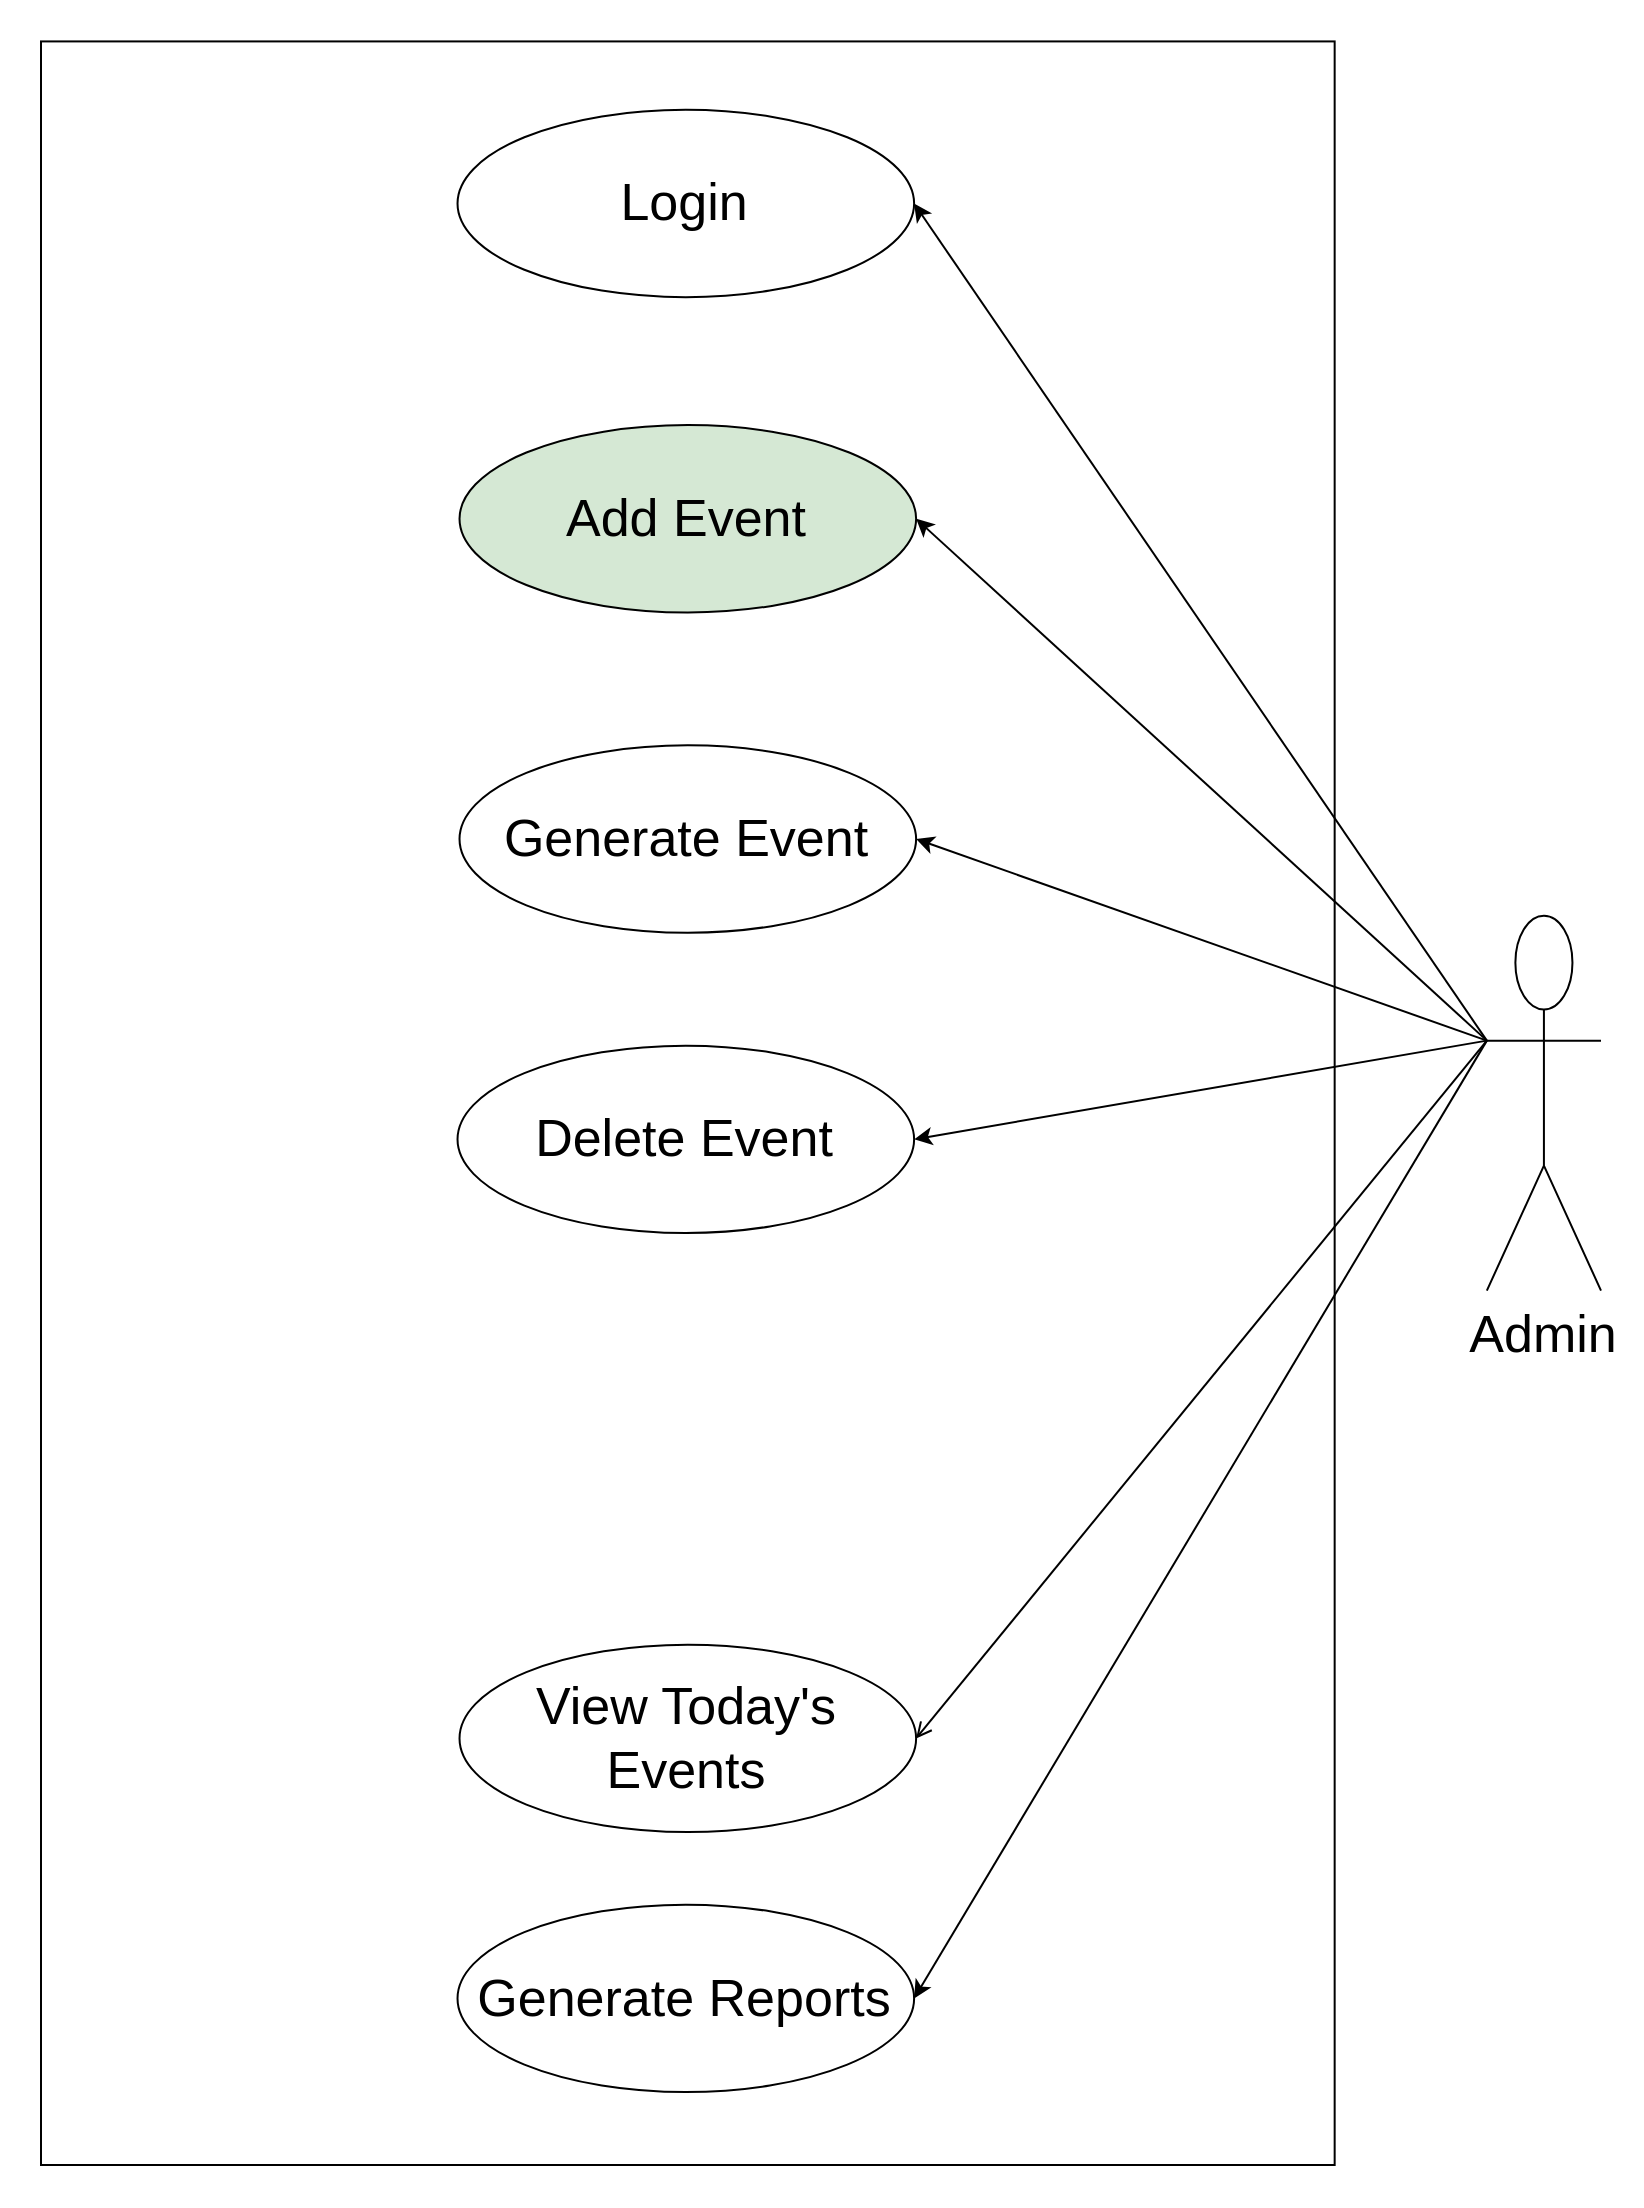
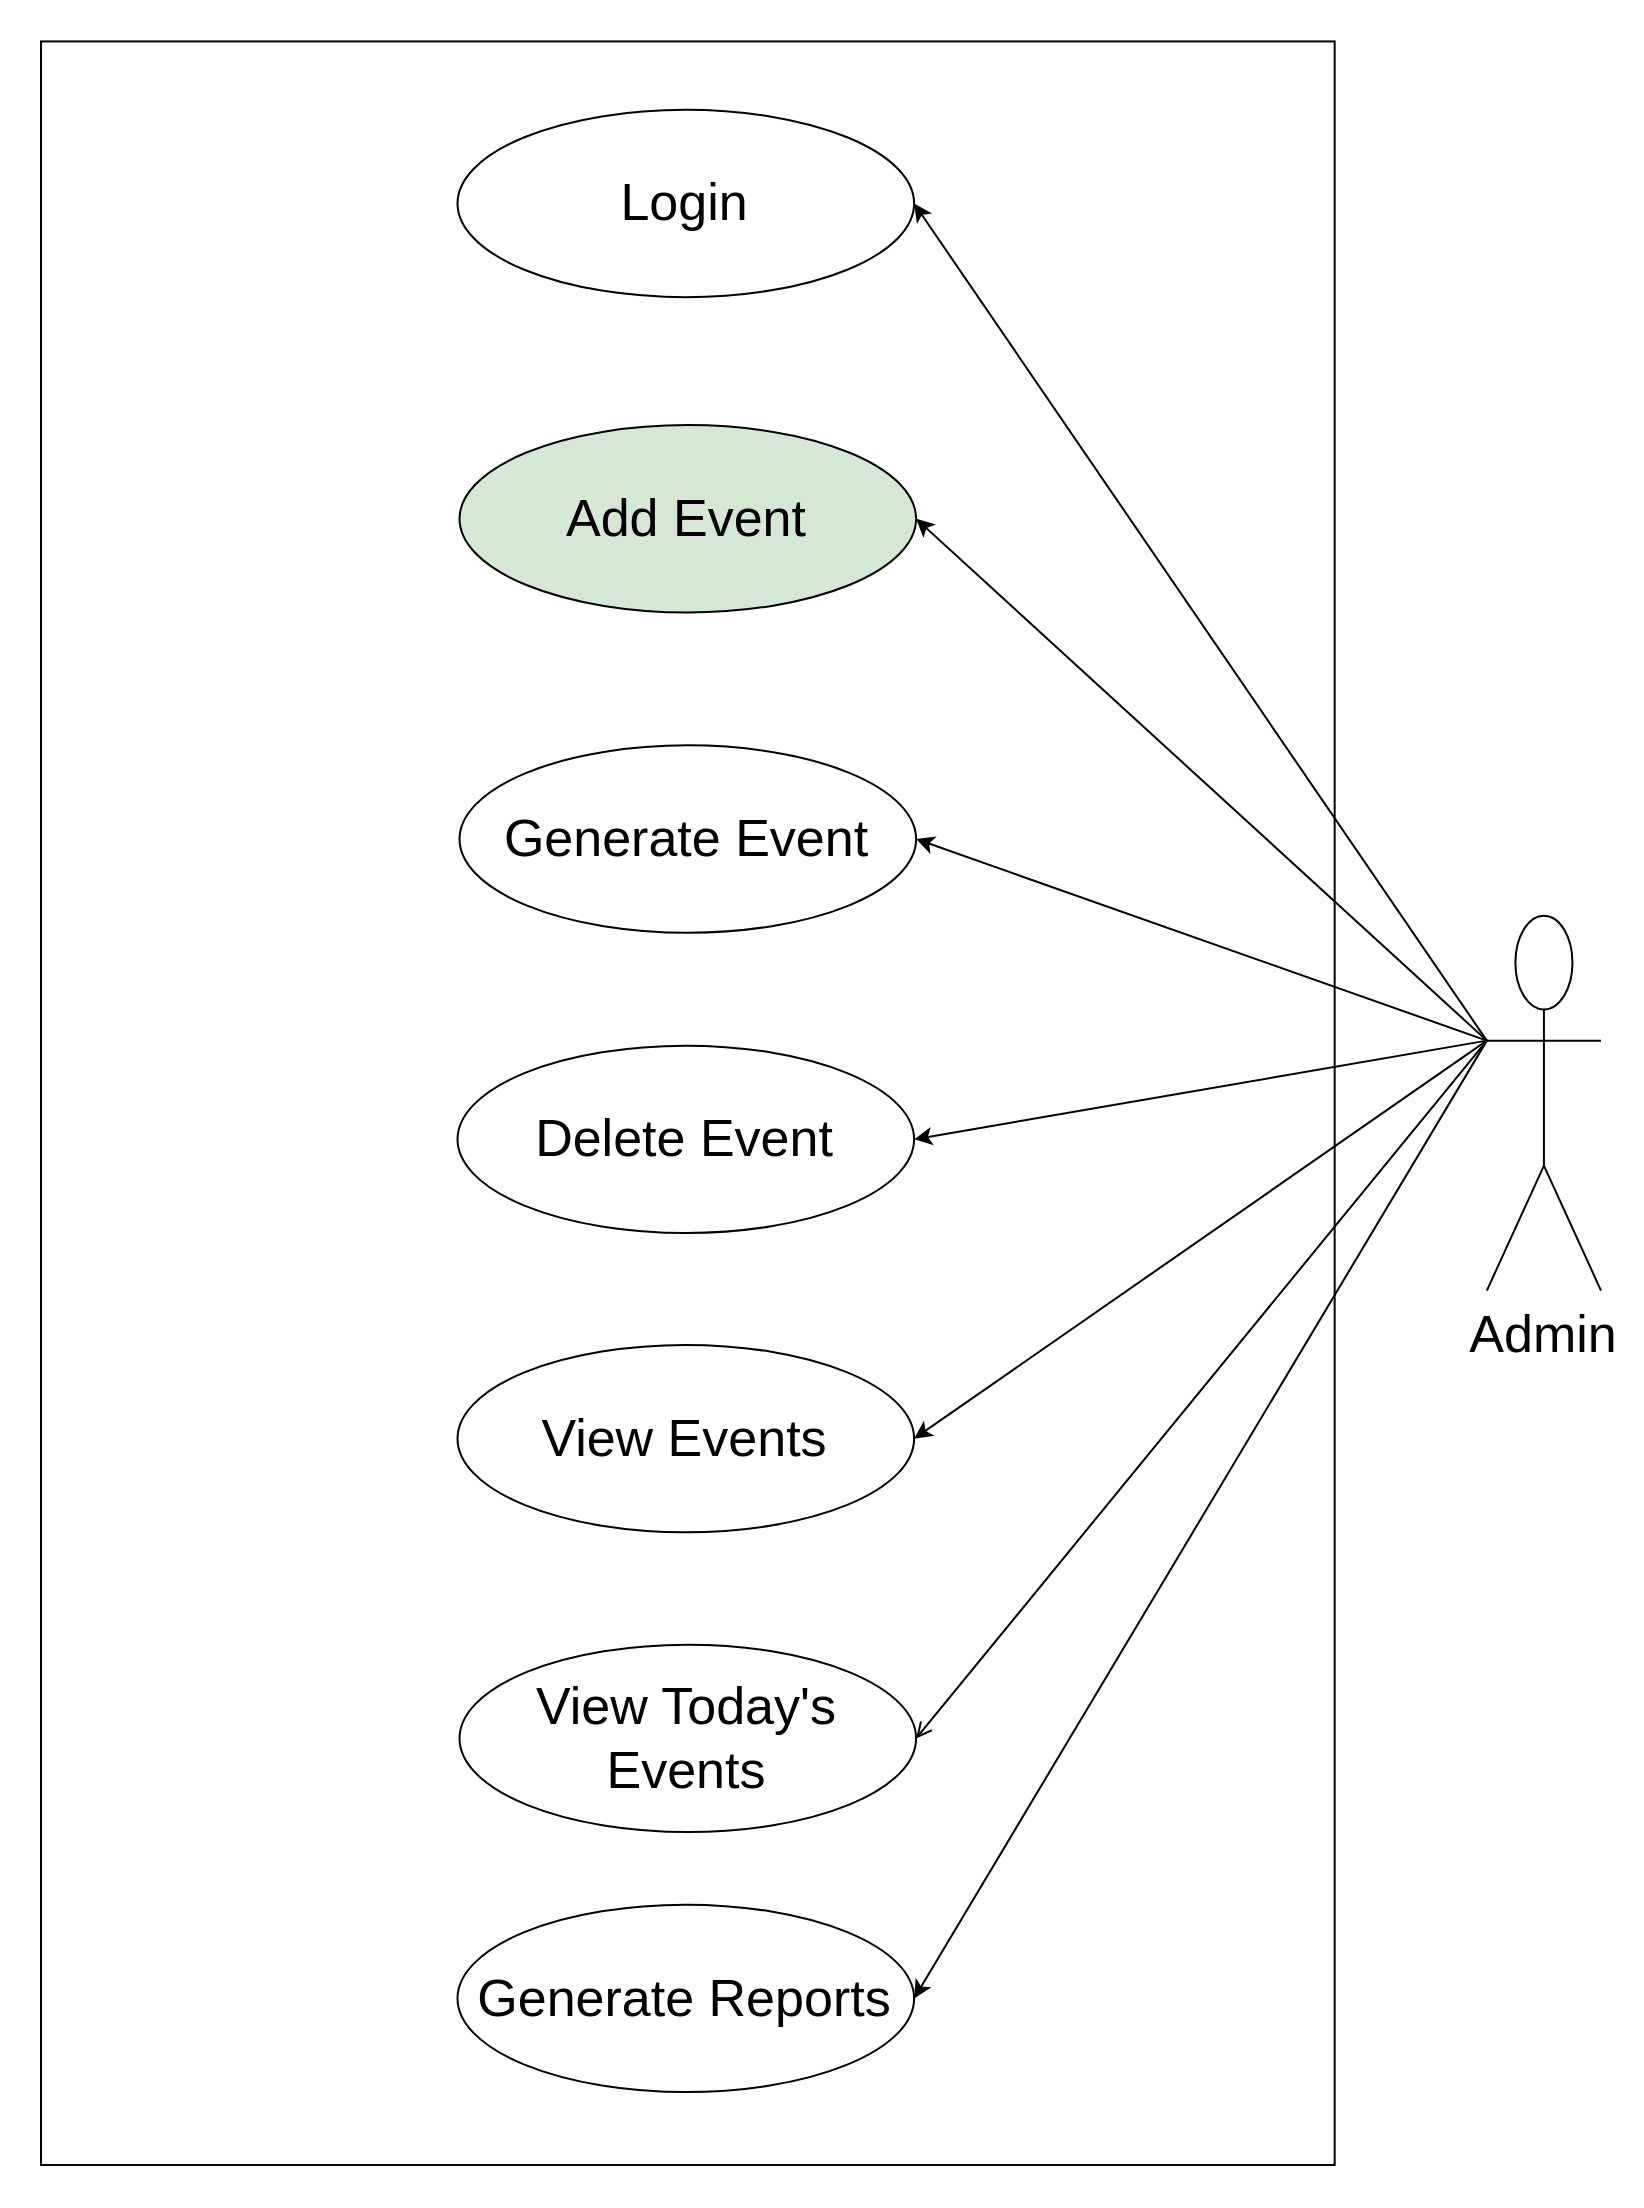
none -> (1199, 1241)
none -> (686, 1439)
